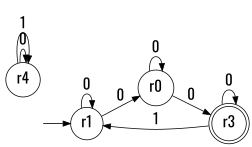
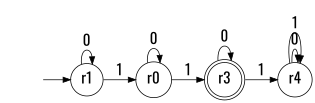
(191, 96) -> (188, 72)
(121, 97) -> (120, 72)
(160, 129) -> (258, 80)
